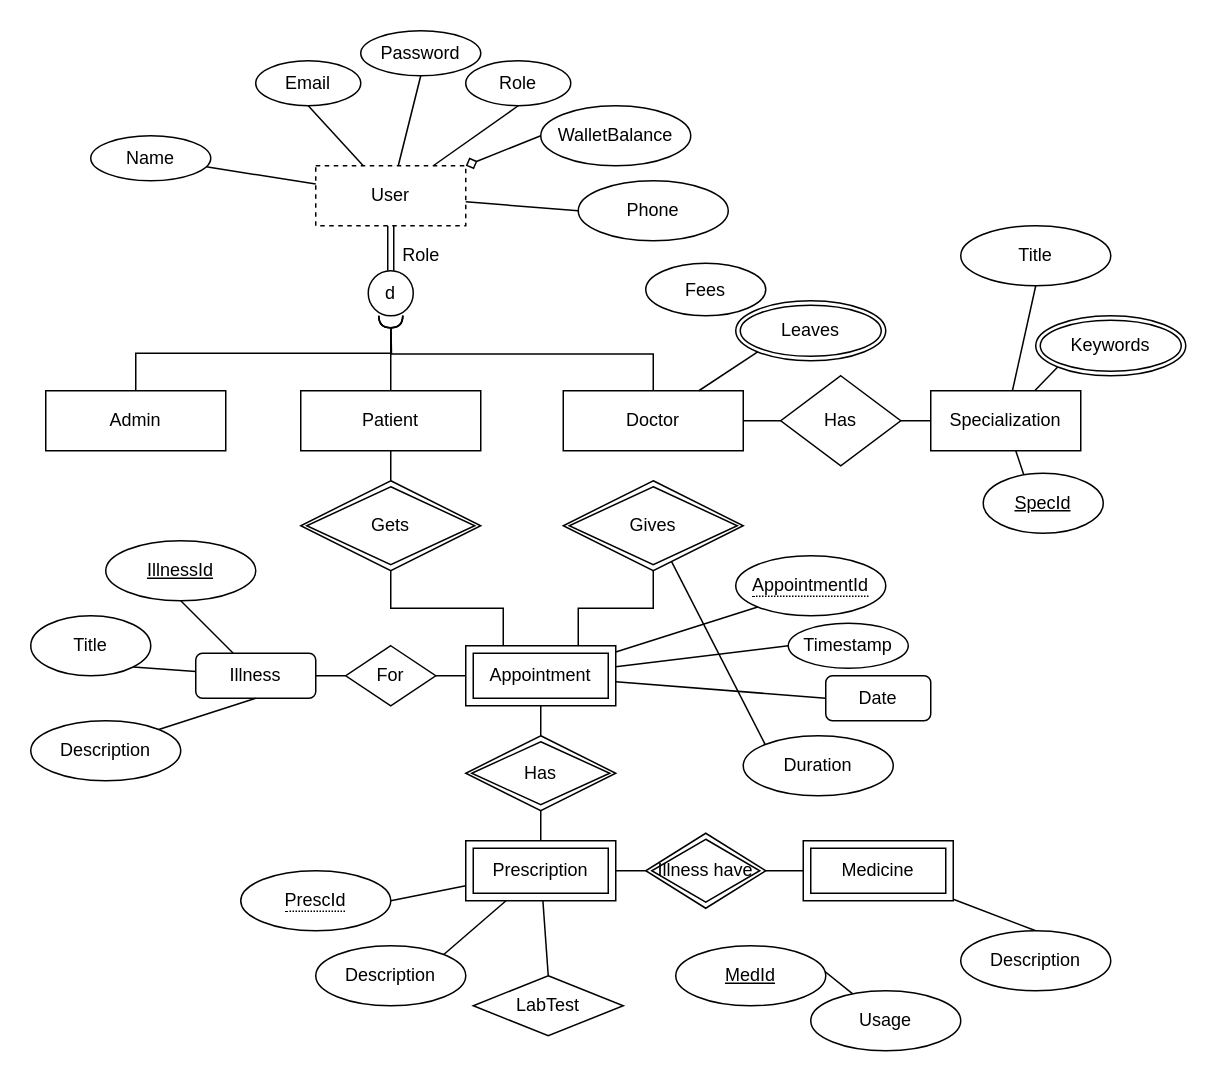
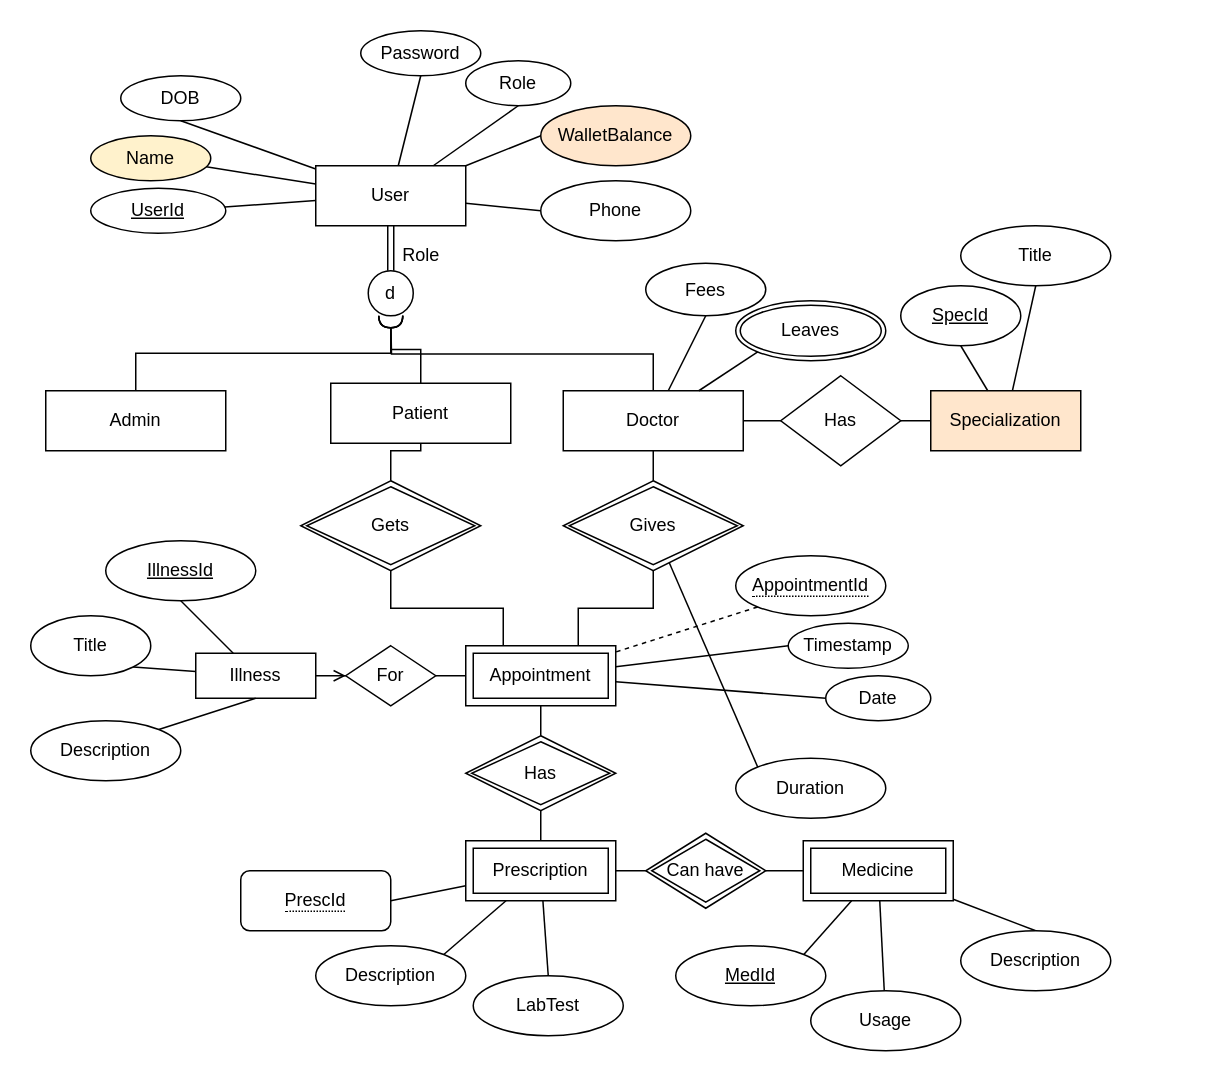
(308, 83) -> none
none -> (181, 98)
(335, 135) -> none
(616, 136) -> (616, 136)
none -> (248, 145)
(151, 158) -> (151, 158)
(477, 161) -> (472, 163)
(391, 196) -> (391, 196)
none -> (270, 204)
none -> (158, 211)
(653, 211) -> (616, 211)
(1111, 346) -> none
none -> (687, 353)
(1047, 378) -> none
(391, 421) -> (421, 413)
(1006, 421) -> (1006, 421)
none -> (653, 466)
(1043, 503) -> (961, 316)
(687, 629) -> (687, 629)
(256, 676) -> (256, 676)
(339, 676) -> (338, 676)
(878, 698) -> (878, 698)
(818, 766) -> (811, 788)
(706, 871) -> (706, 871)
(316, 901) -> (316, 901)
none -> (882, 946)
(838, 982) -> (827, 928)
(548, 1006) -> (548, 1006)
